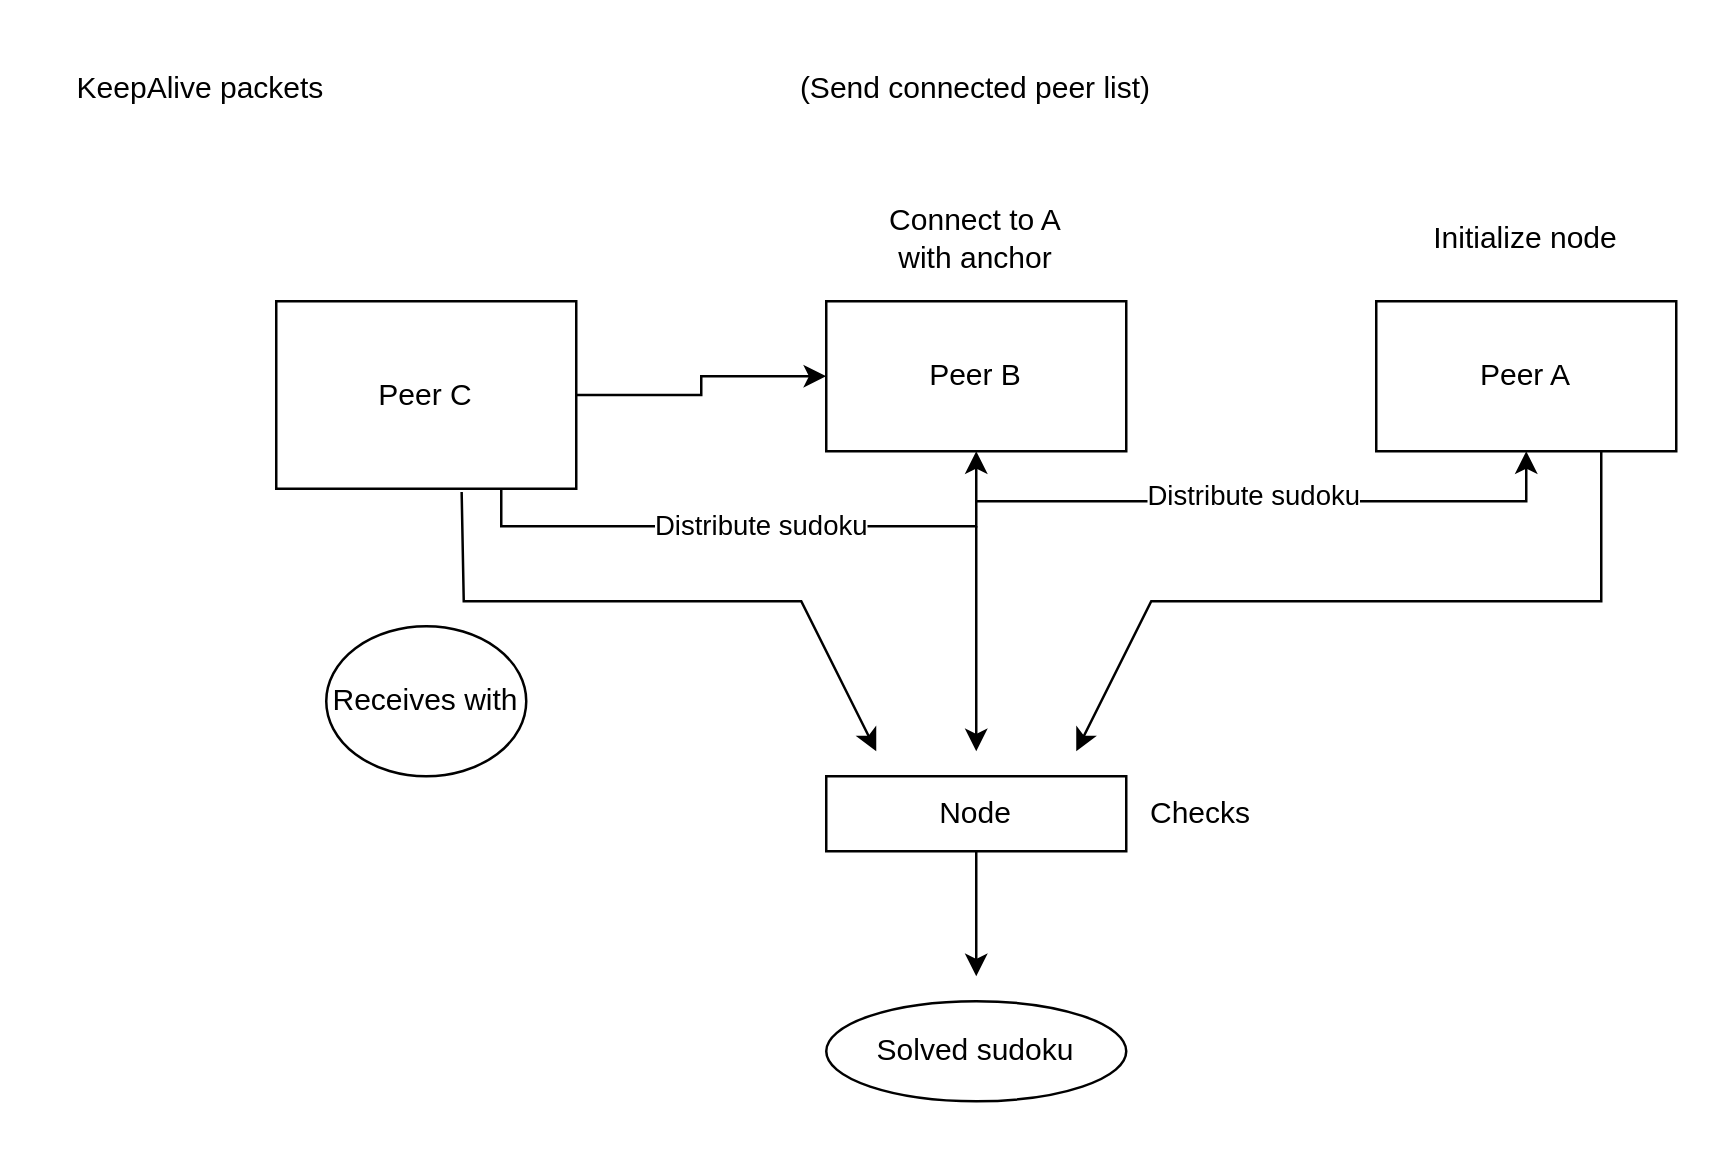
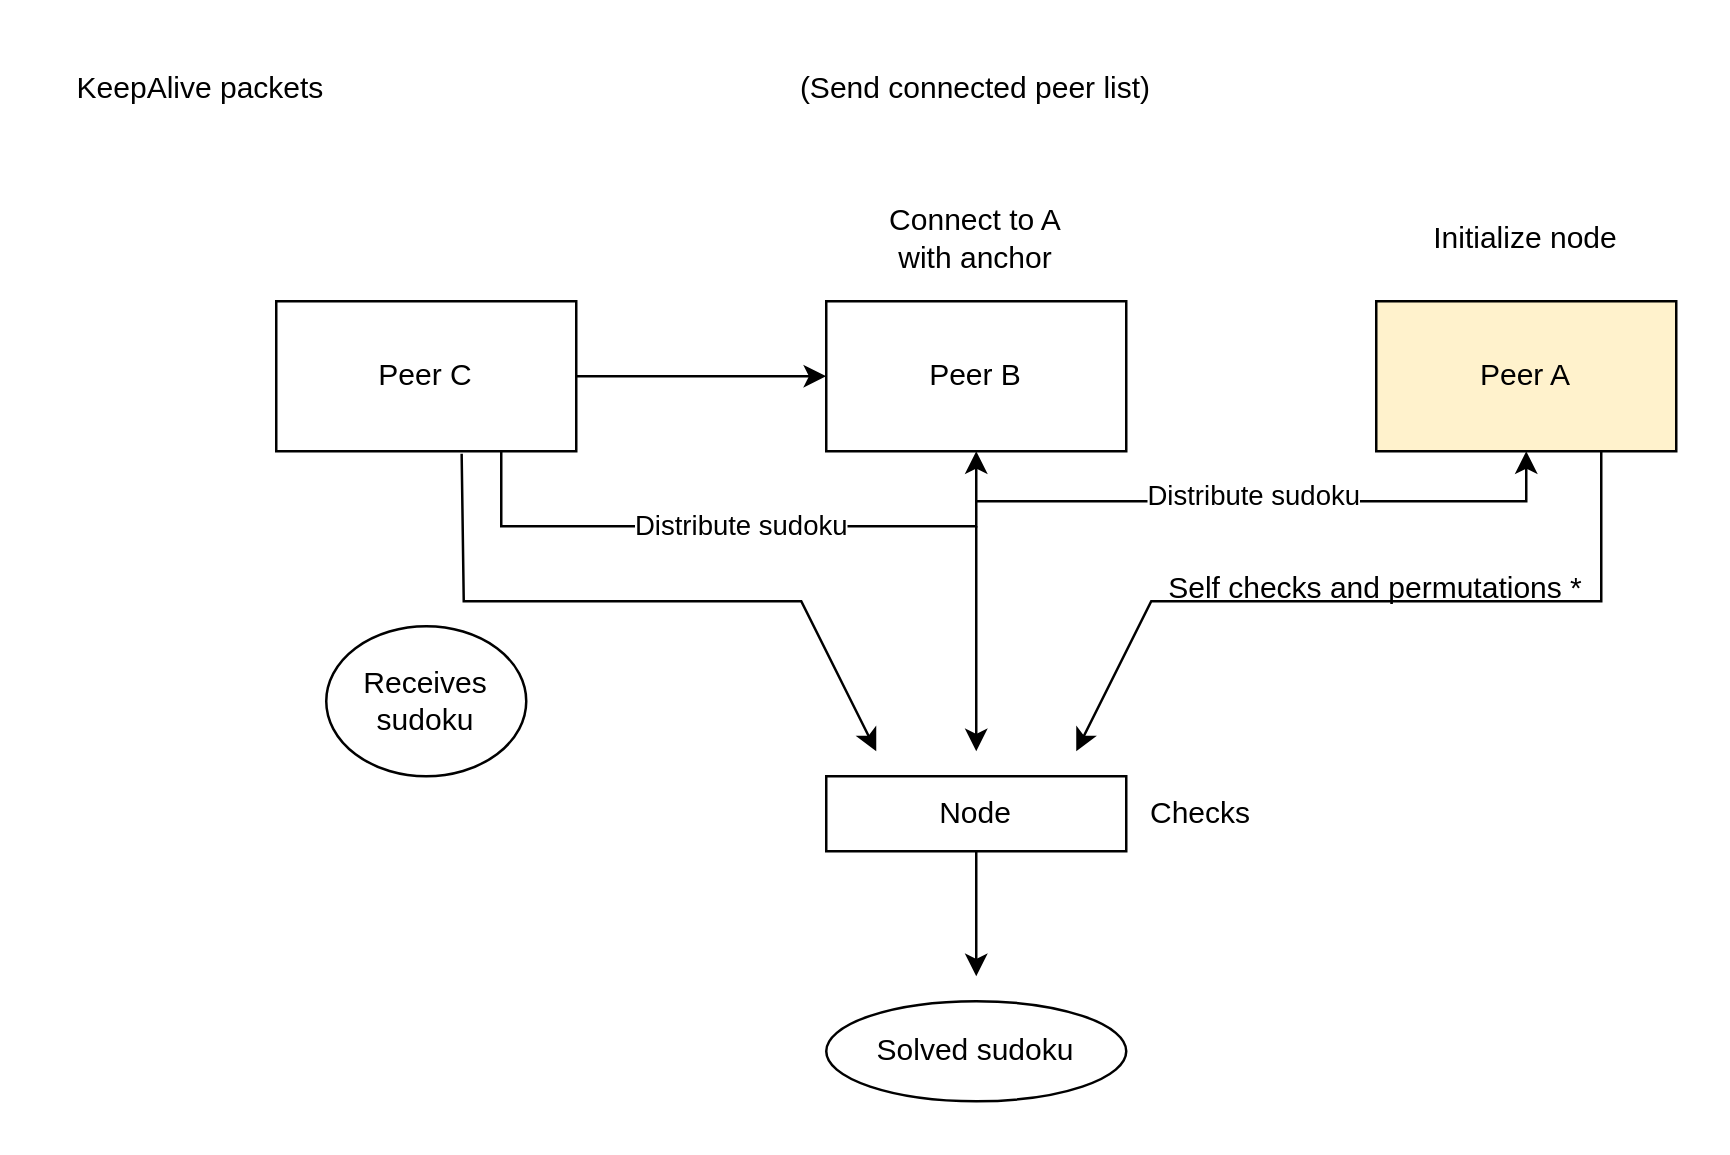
(1526, 376) -> (1526, 376)
(426, 395) -> (426, 376)
none -> (1376, 589)
(426, 701) -> (426, 701)
